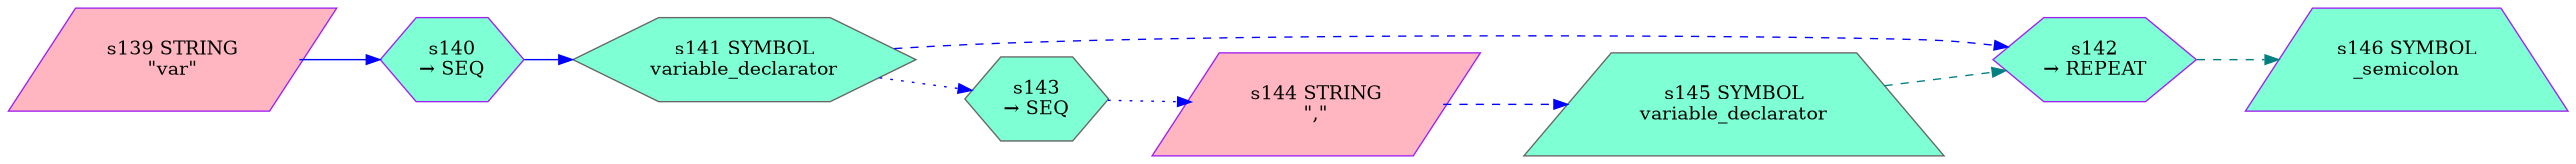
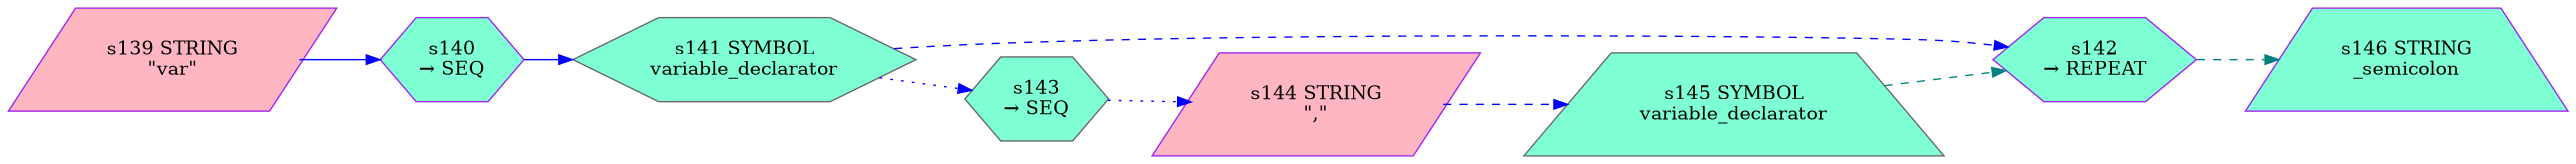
(2407, 60) -> (2407, 60)
